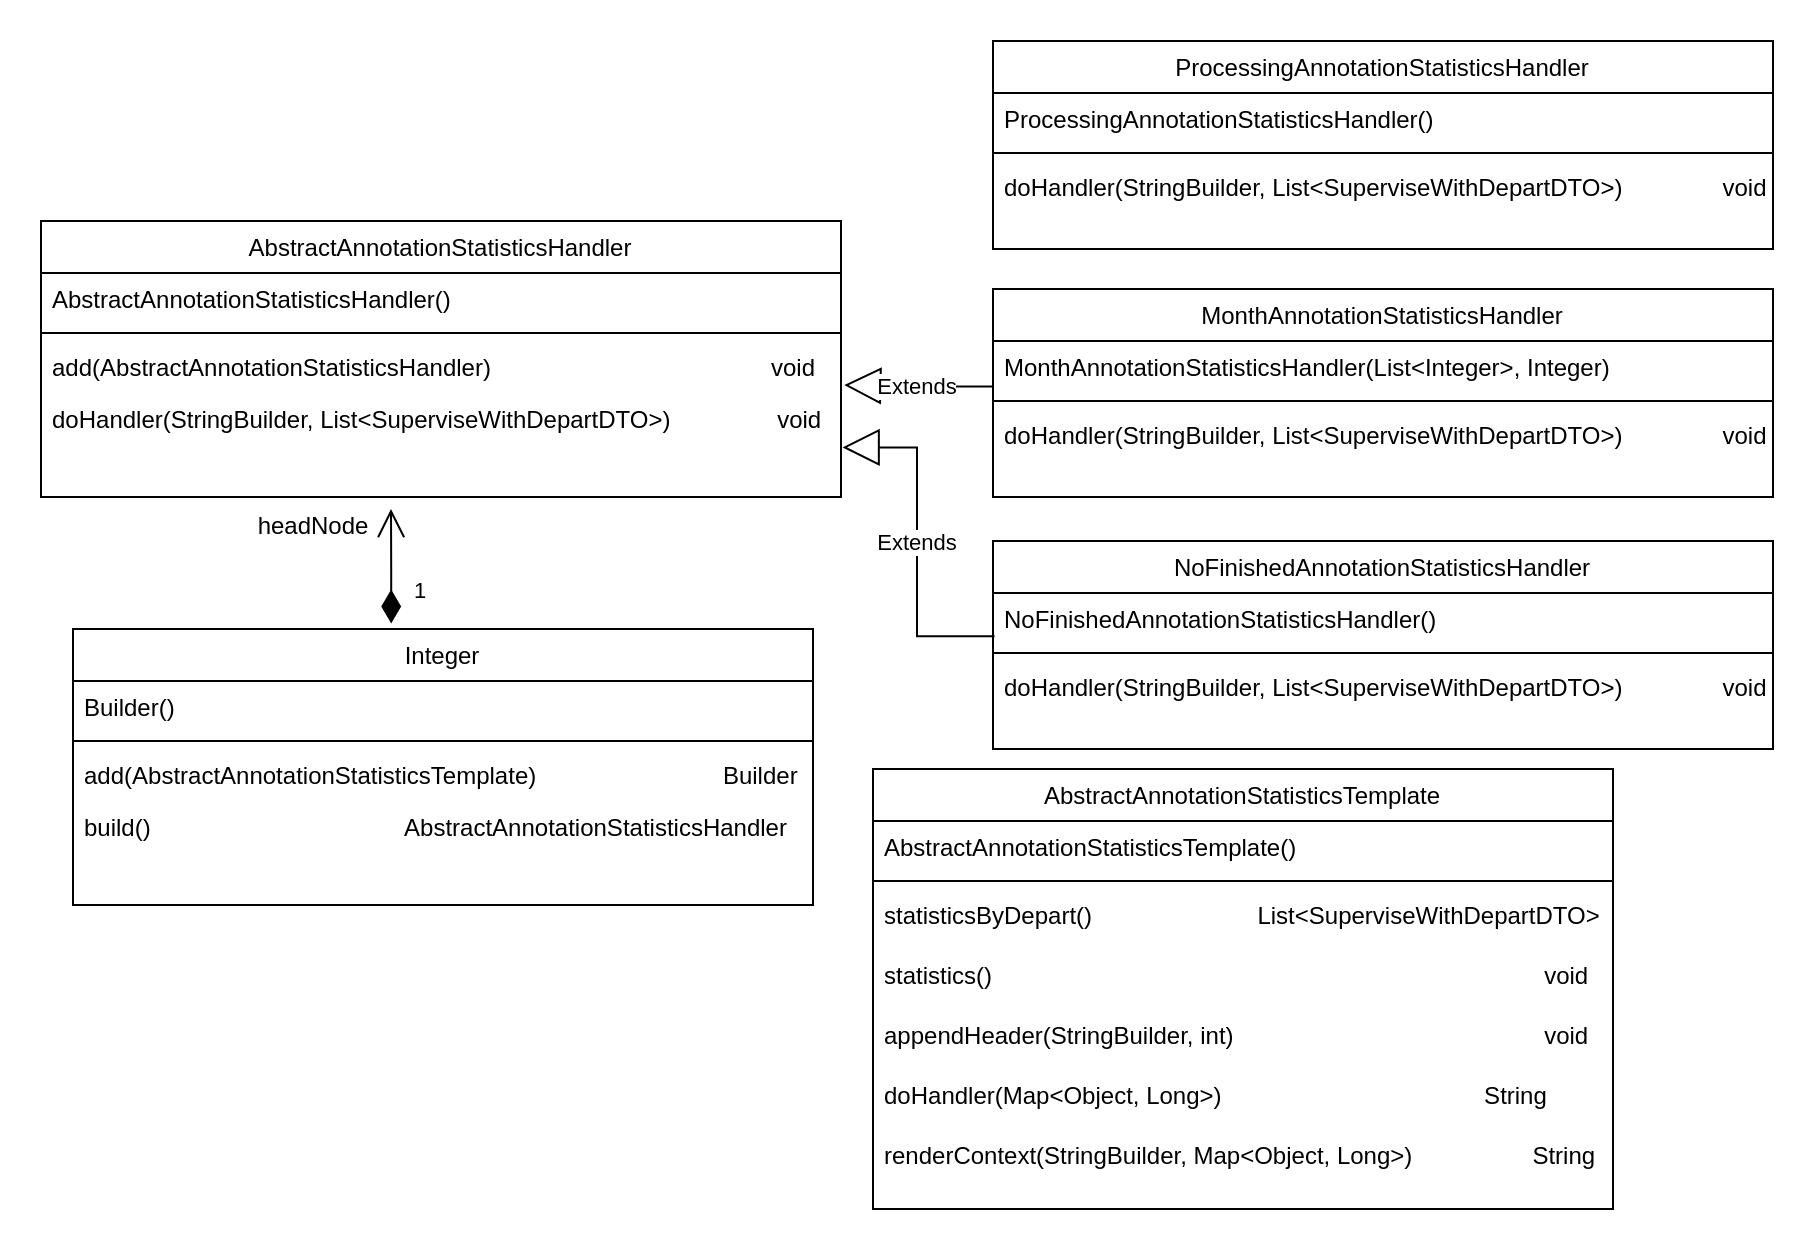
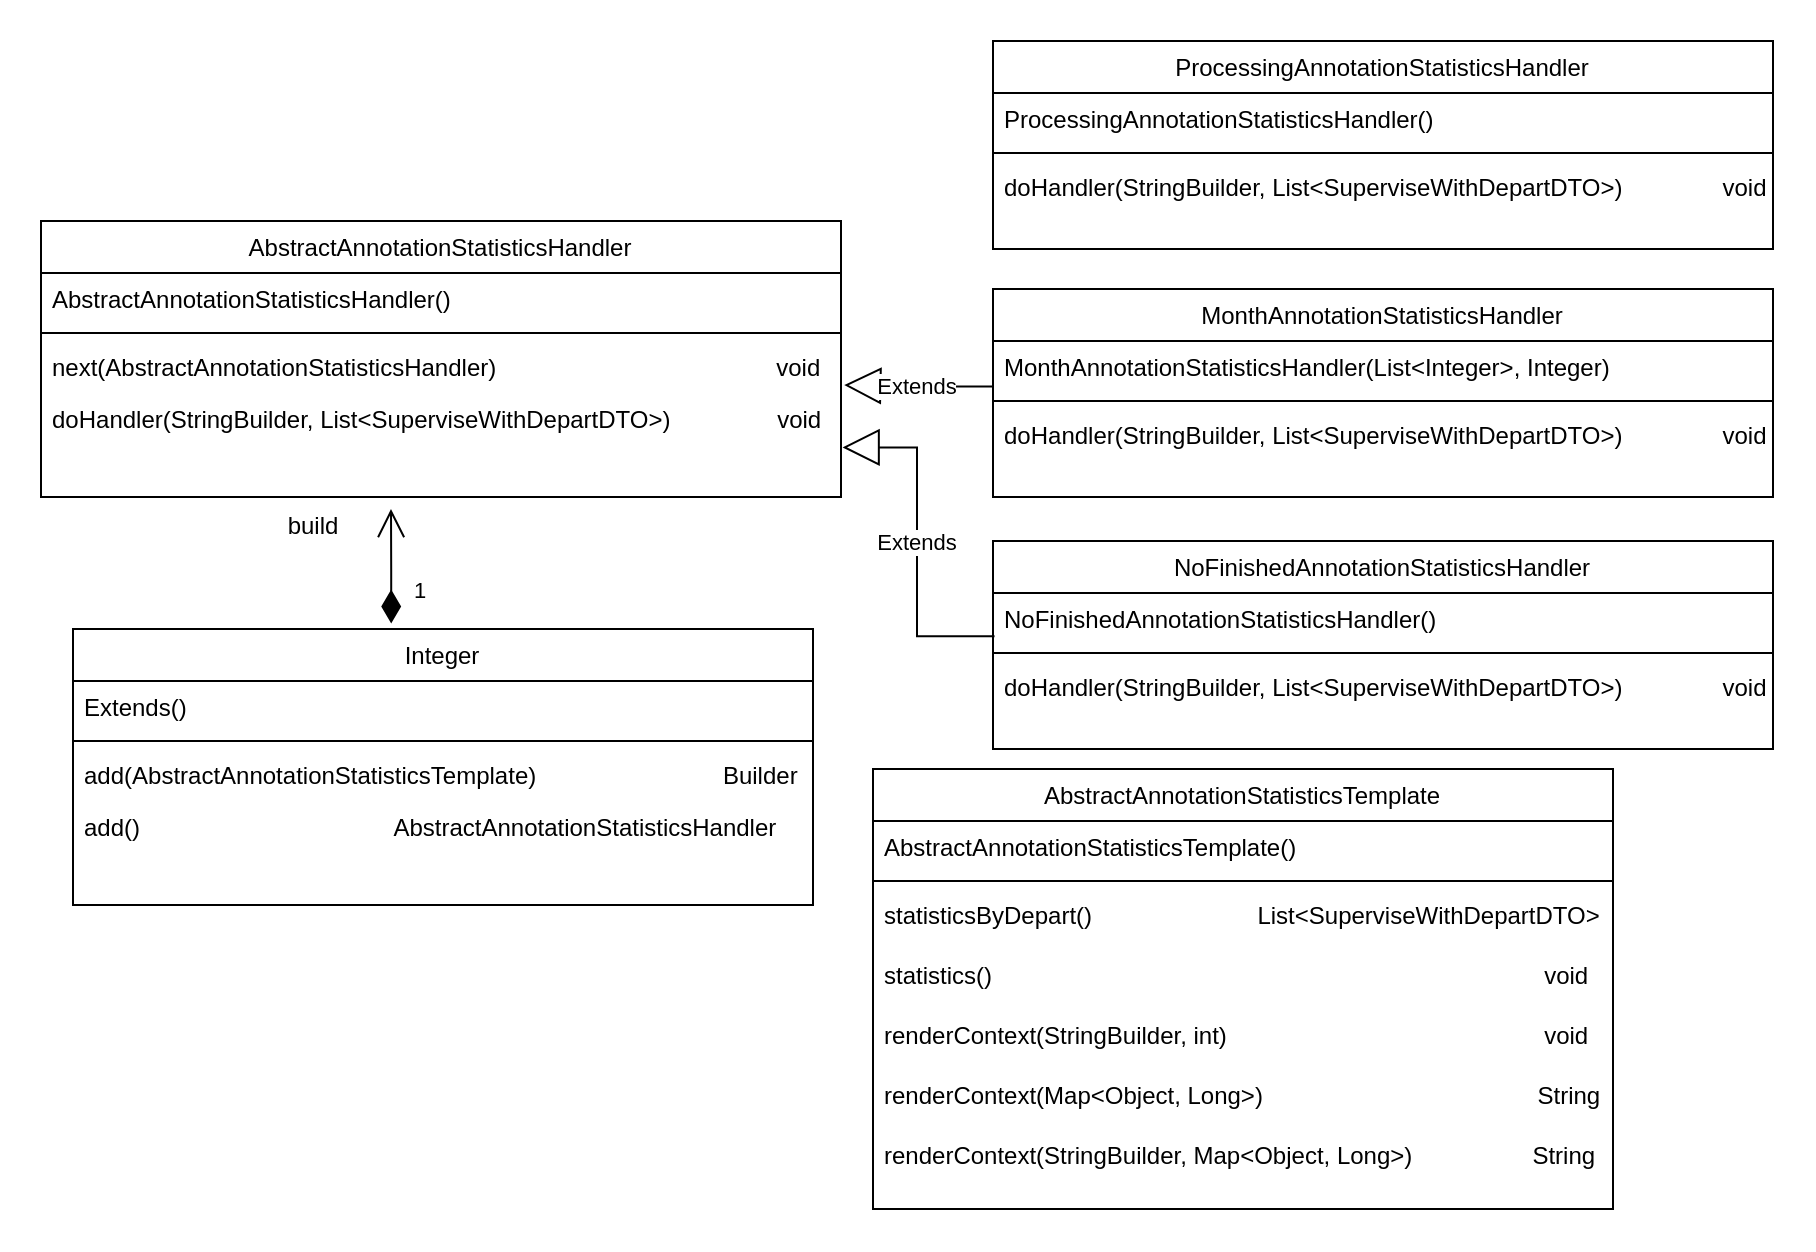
(608, 368) -> (615, 368)
(314, 527) -> (314, 527)
(138, 708) -> (144, 708)
(603, 828) -> (596, 828)
(1176, 1037) -> (1183, 1037)
(1193, 1097) -> (1223, 1097)
